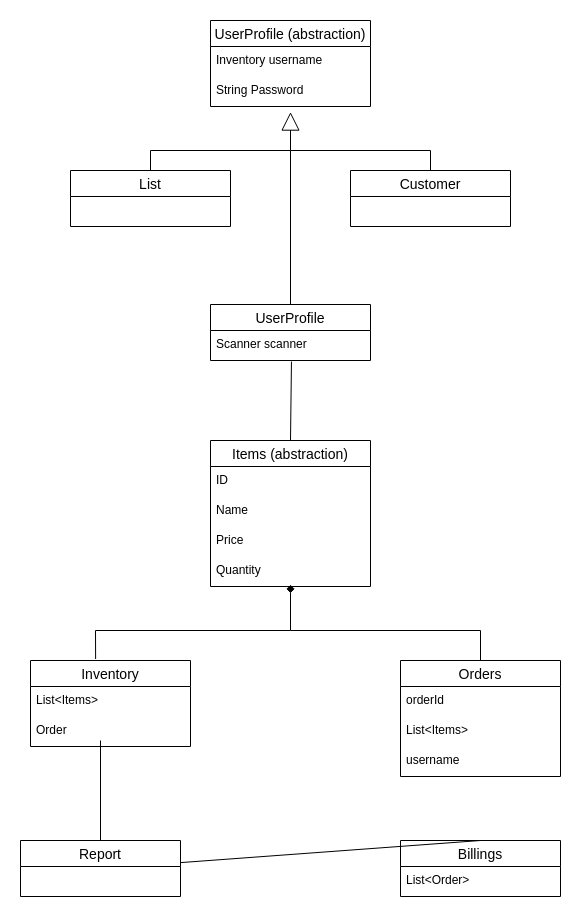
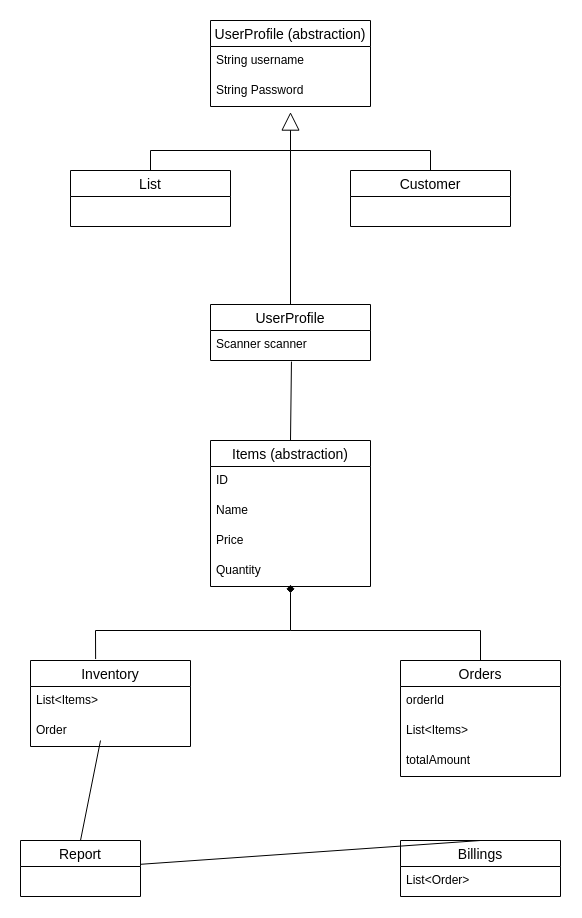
(275, 61) -> (264, 61)
(433, 761) -> (442, 761)
(101, 869) -> (81, 869)
